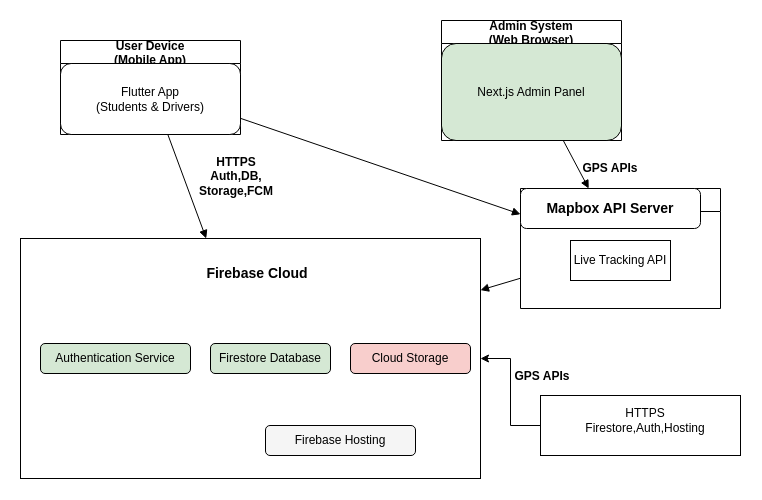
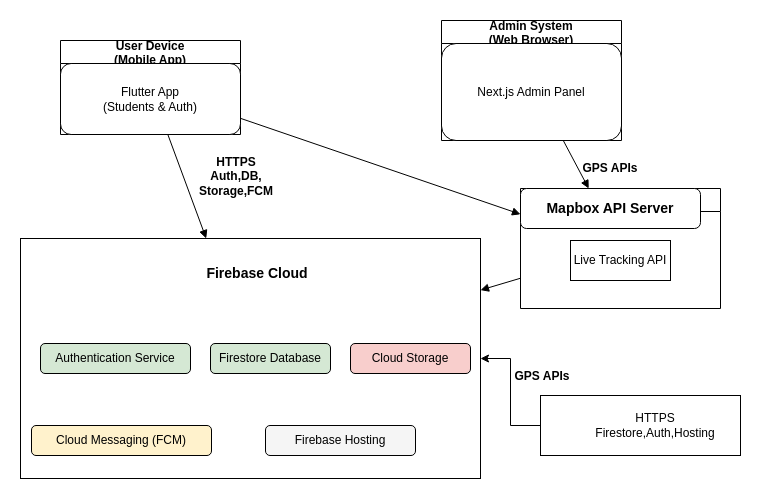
(532, 92) -> (532, 92)
(151, 100) -> (151, 100)
(646, 421) -> (656, 426)
none -> (122, 441)
